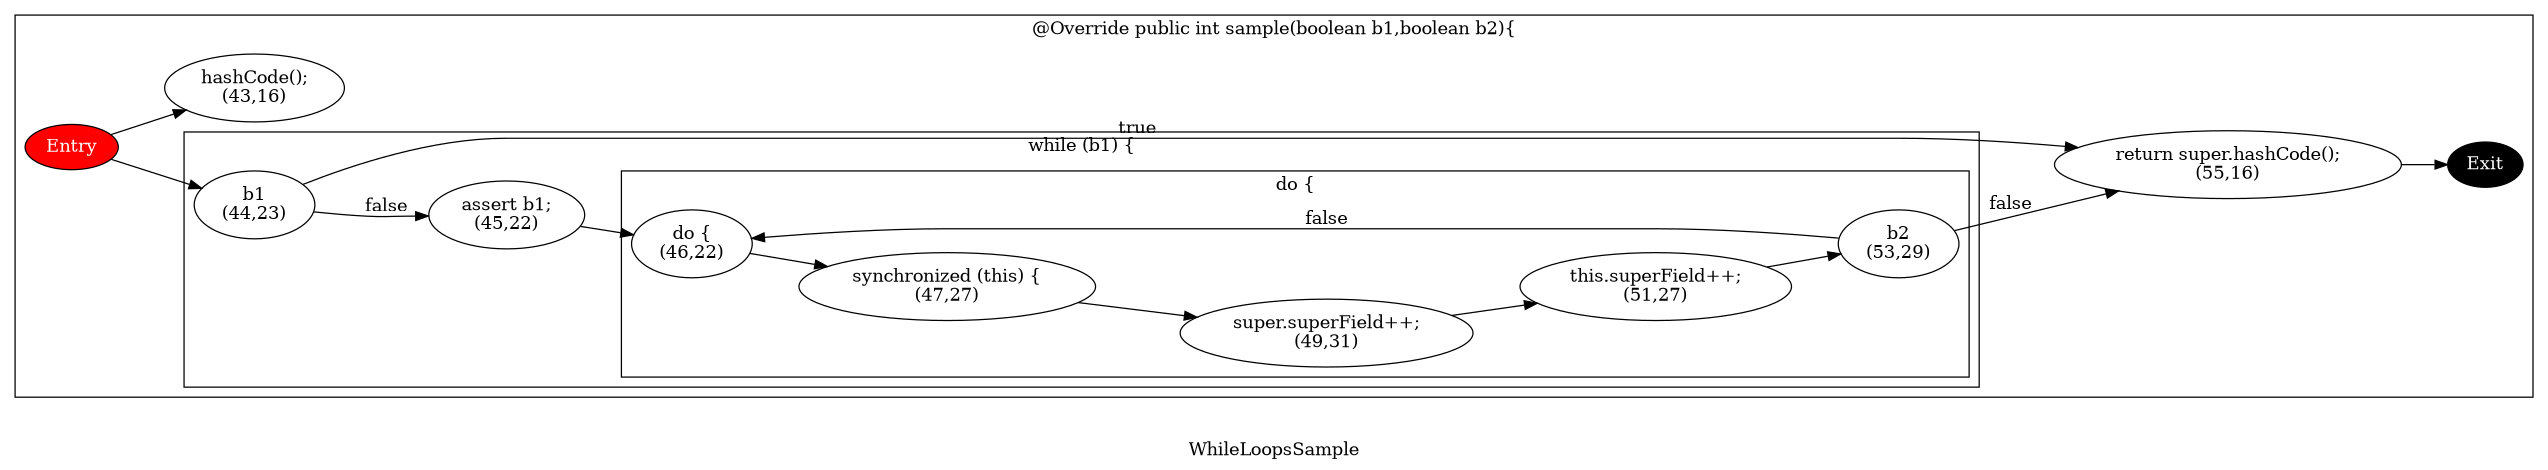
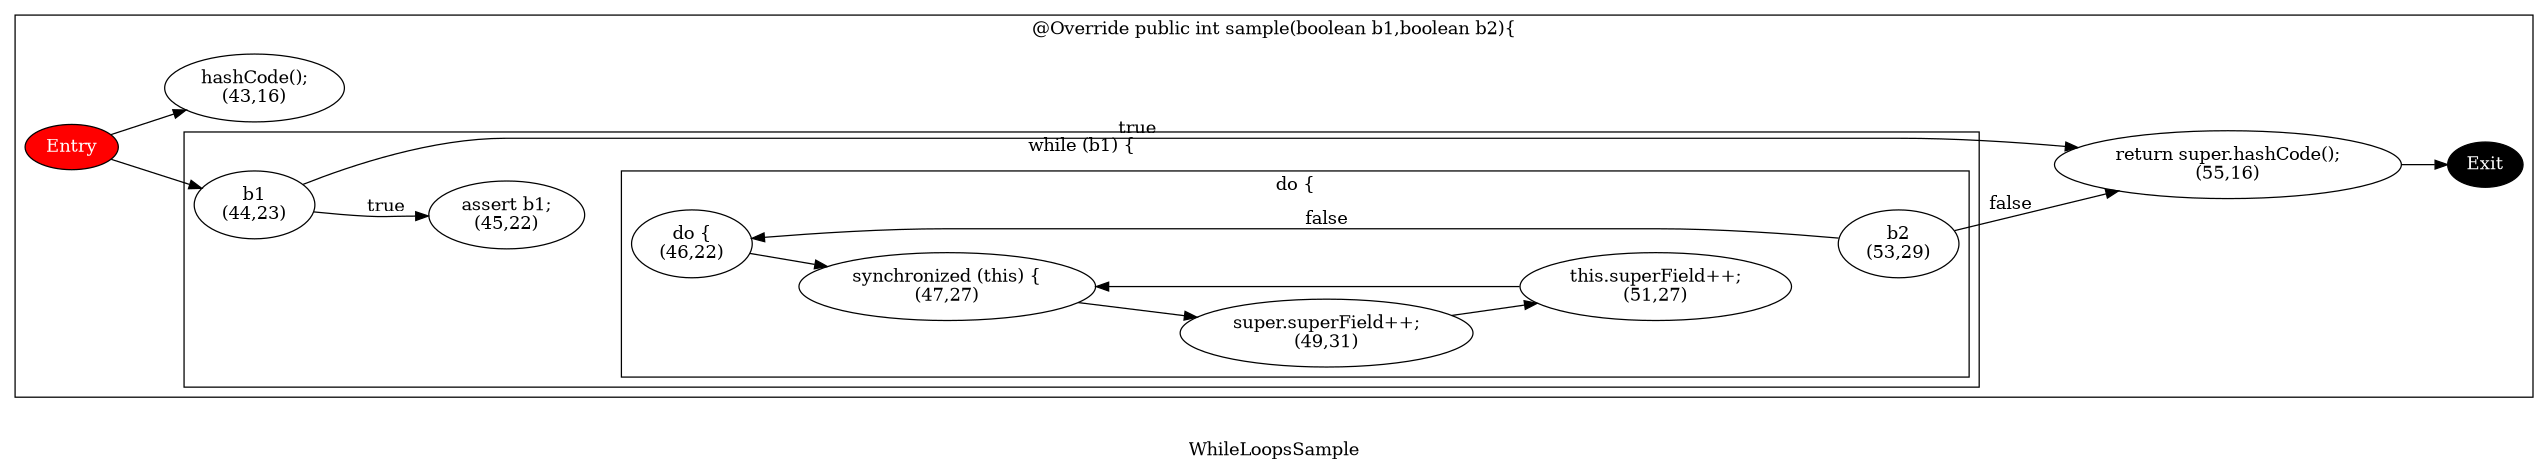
(386, 207) -> (386, 207)
(601, 230) -> none
(1797, 262) -> (1314, 287)
